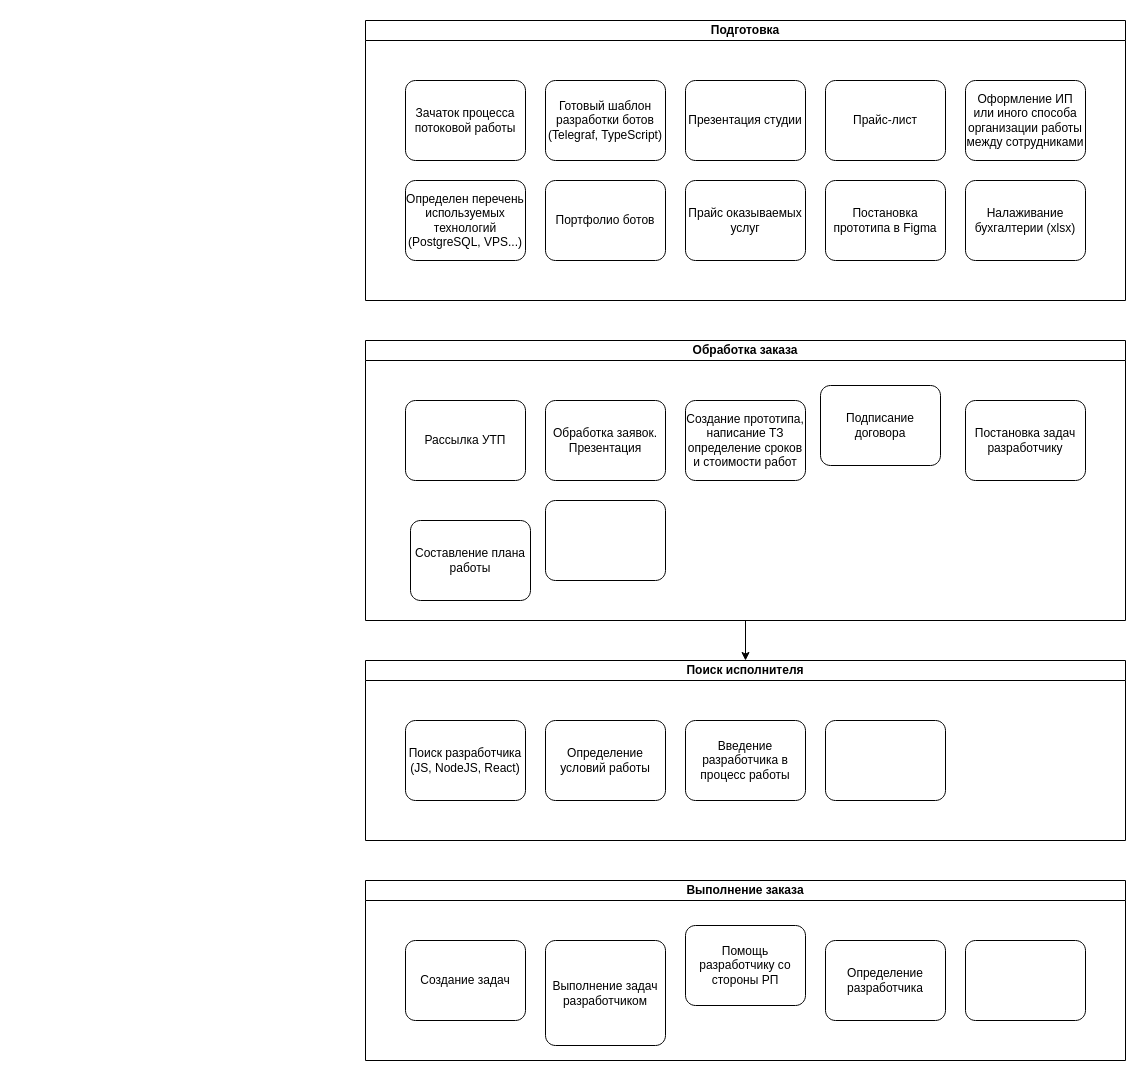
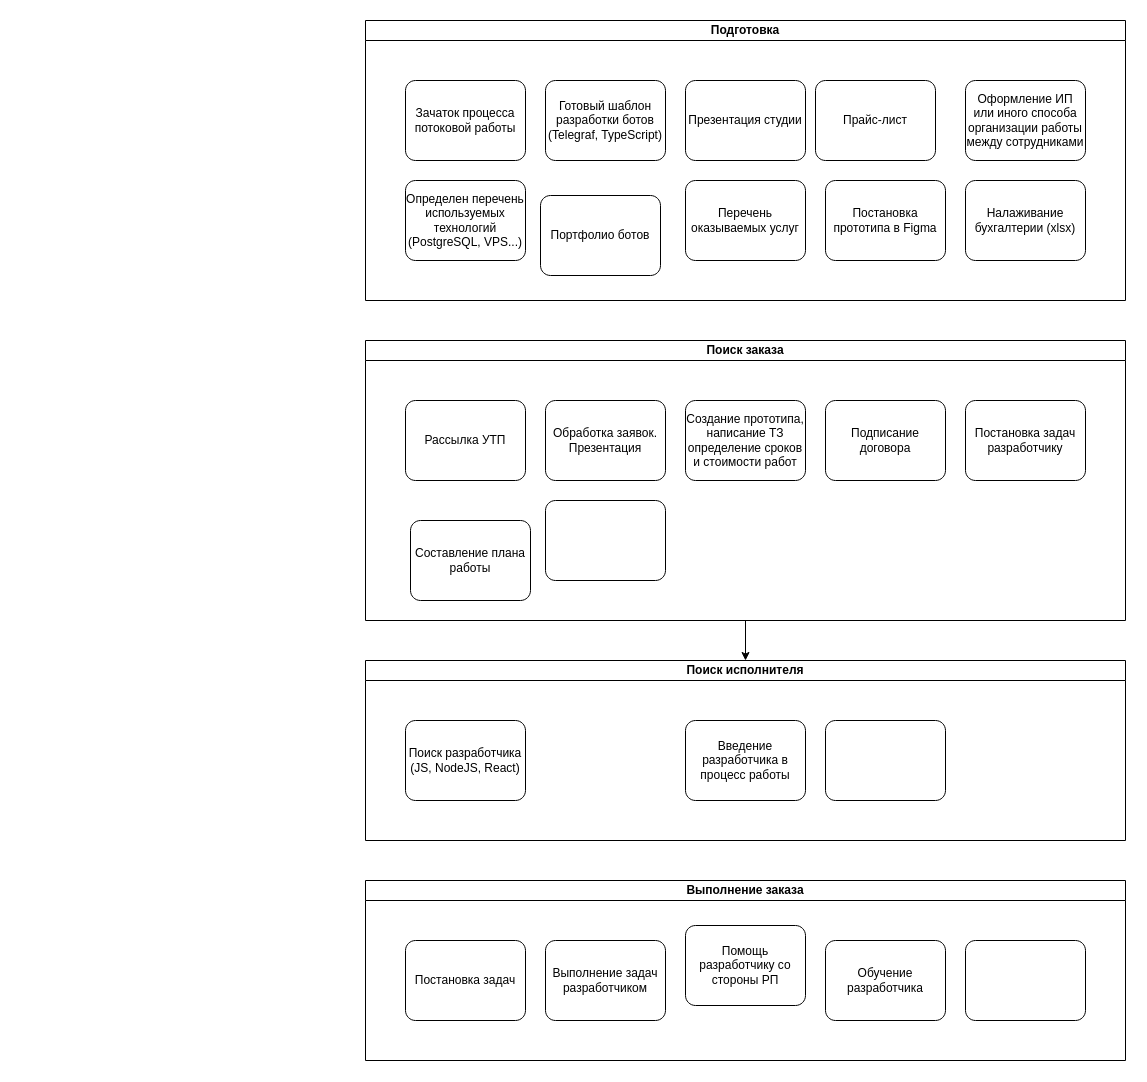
(886, 121) -> (876, 121)
(606, 221) -> (601, 236)
(746, 221) -> (746, 221)
(746, 351) -> (746, 351)
(881, 426) -> (886, 441)
(606, 761) -> none
(466, 981) -> (466, 981)
(886, 981) -> (886, 981)
(606, 993) -> (606, 981)
